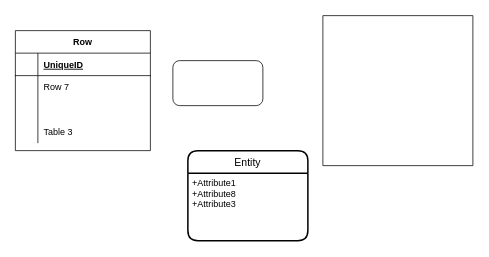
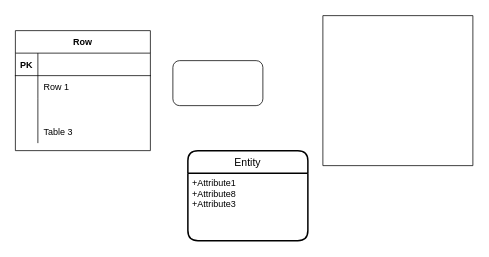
none -> (27, 64)
(94, 64) -> none
(55, 87) -> (55, 87)
